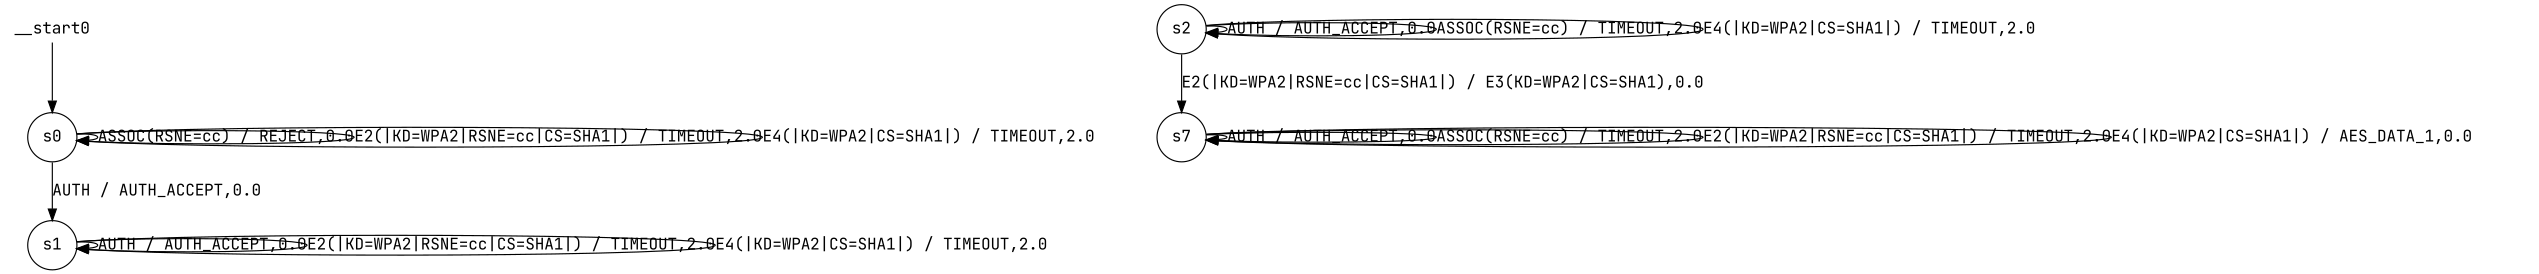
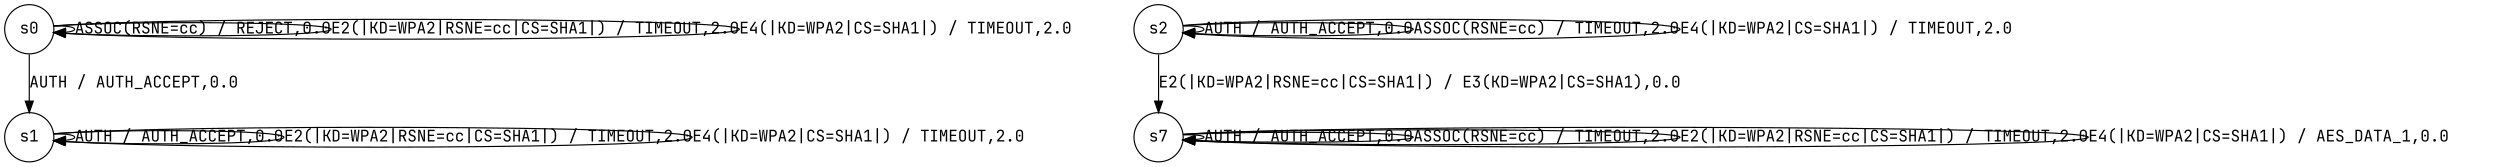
(52, 29) -> none
